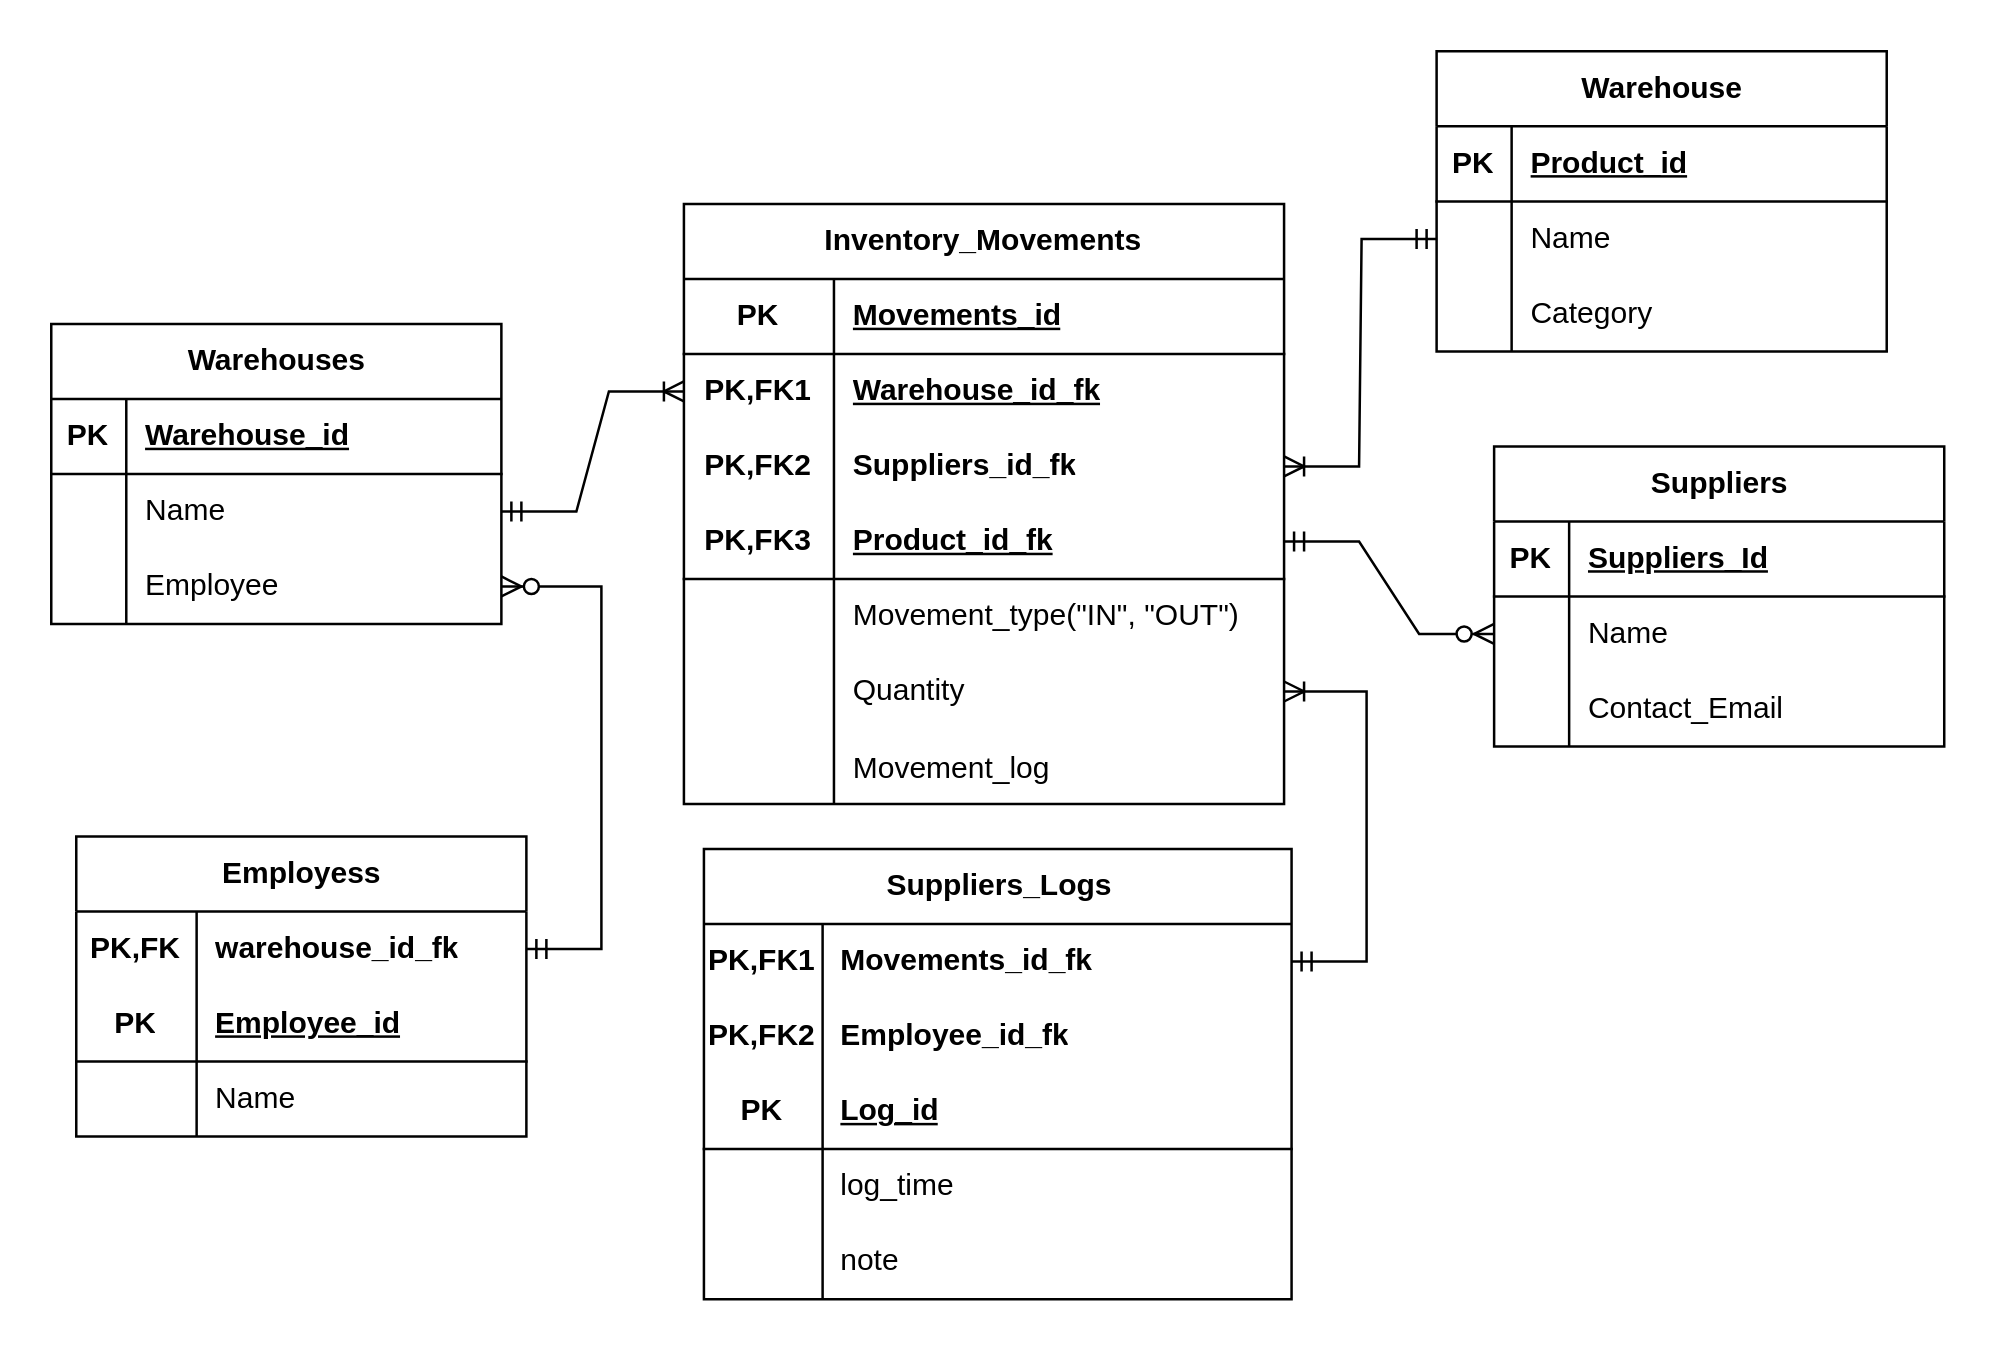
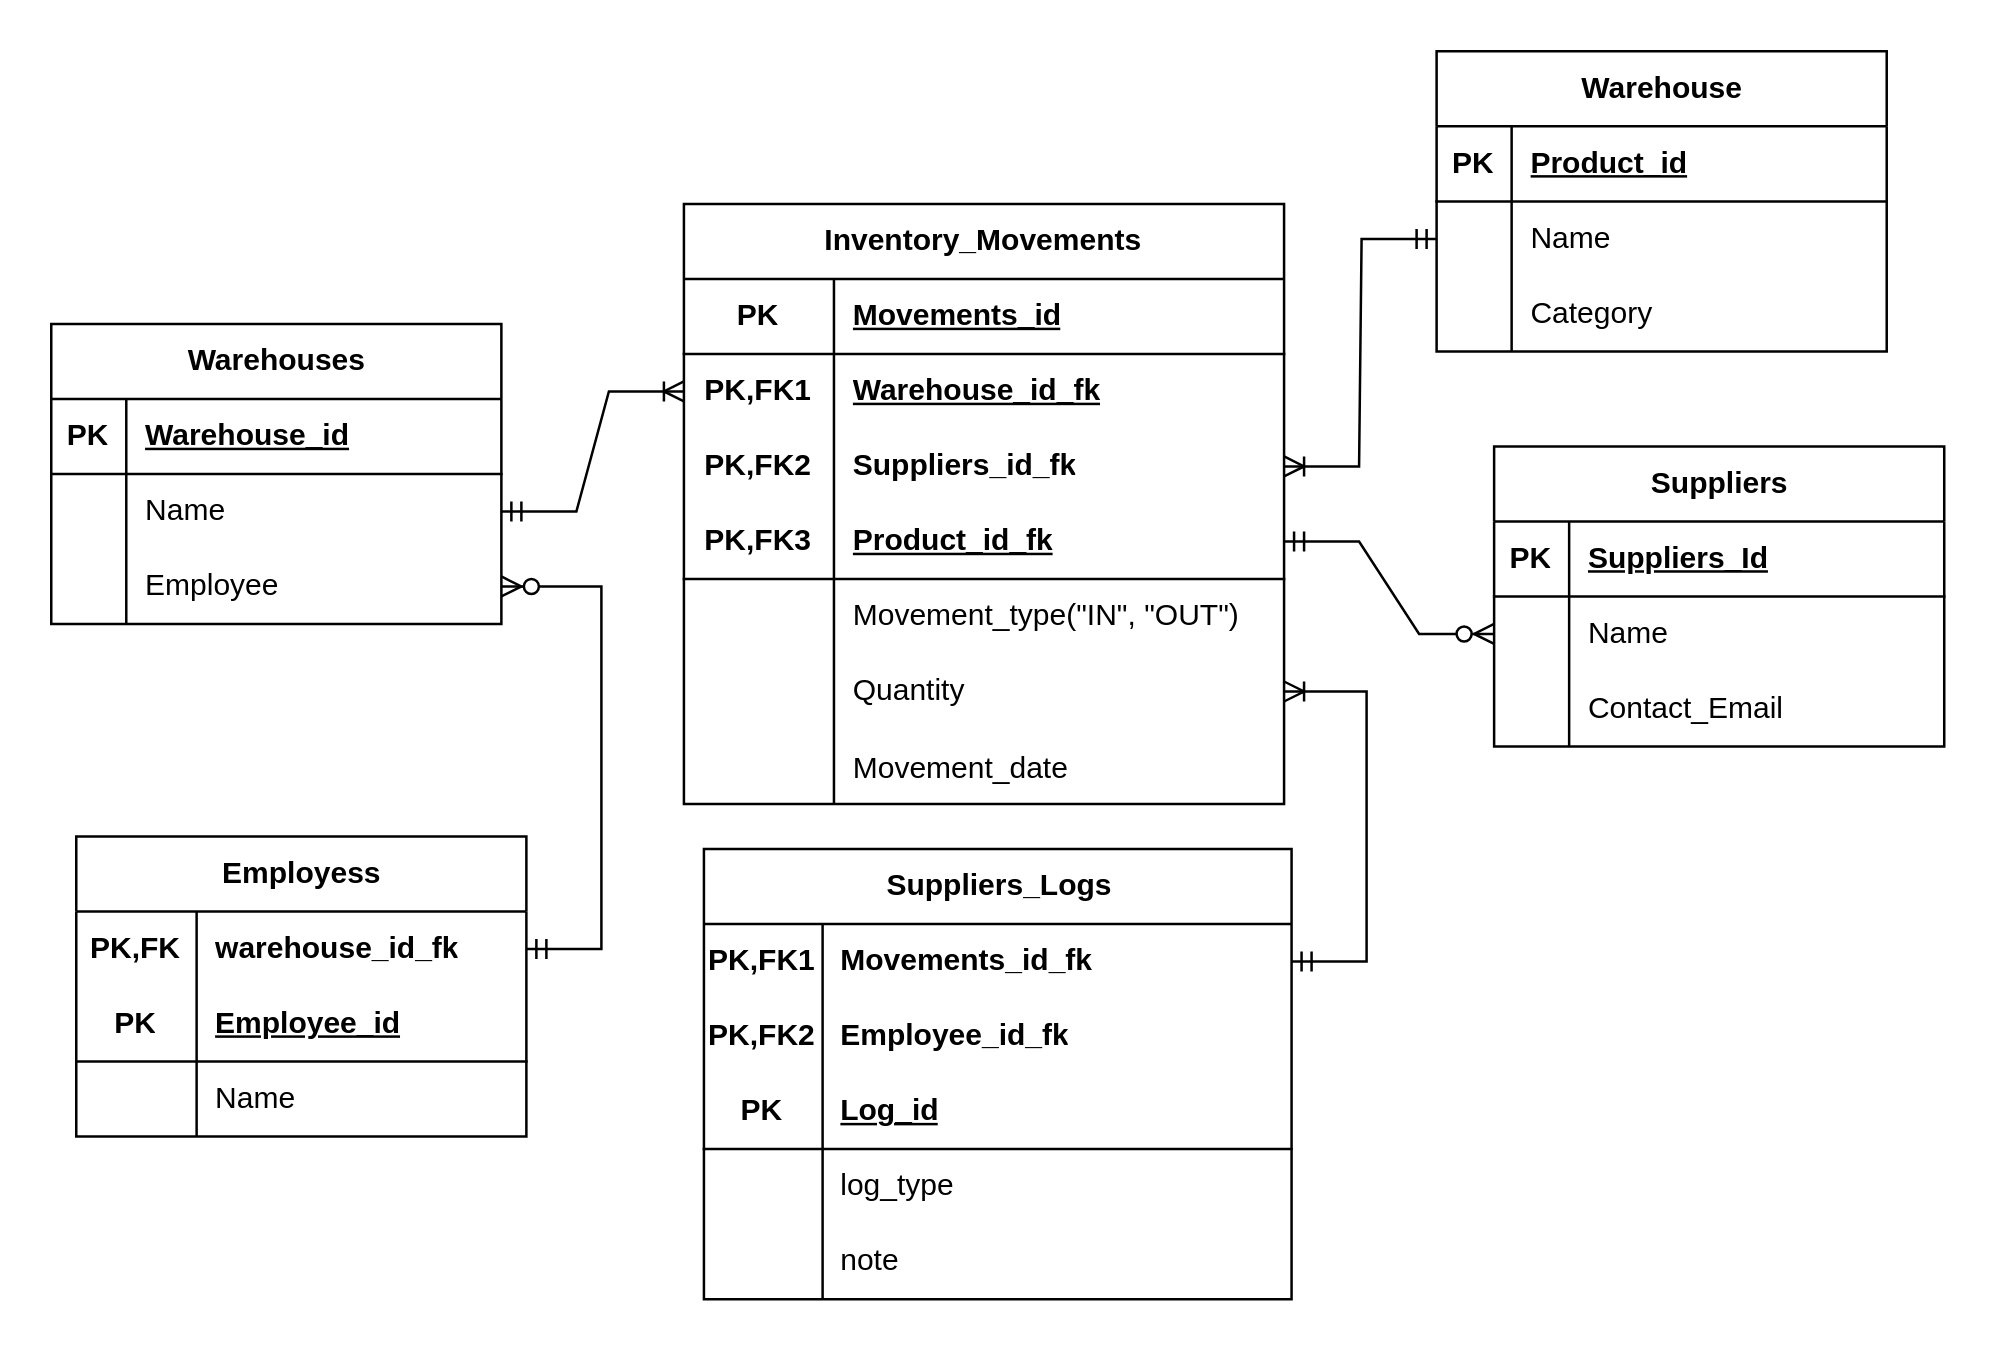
(949, 768) -> (962, 768)
(901, 1186) -> (905, 1186)
